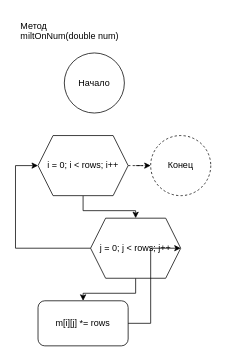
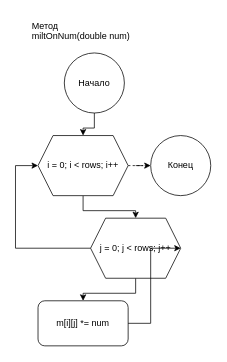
(72, 30) -> (83, 30)
none -> (94, 127)
(180, 165) -> (180, 165)
(83, 323) -> (83, 323)
